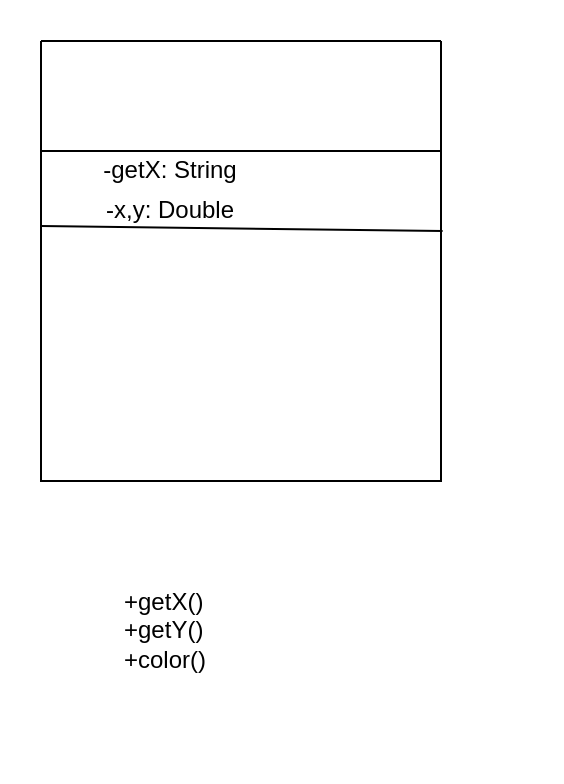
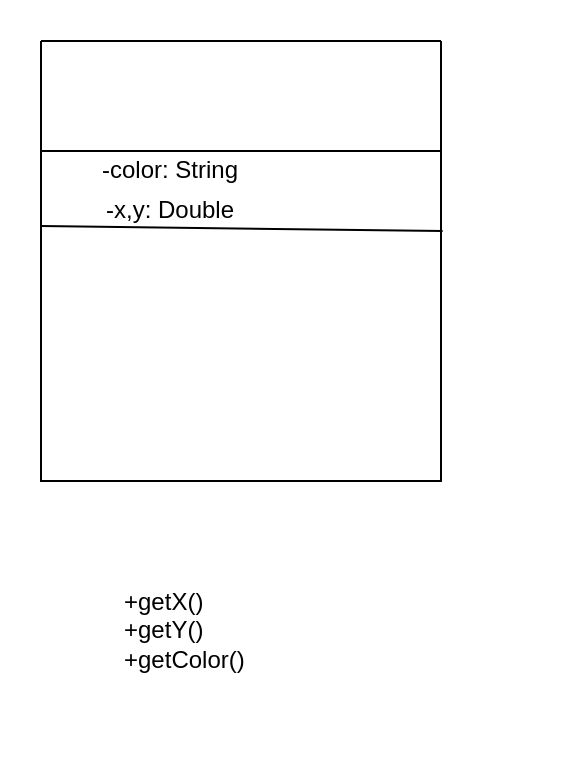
(171, 171) -> (171, 171)
(176, 631) -> (196, 631)
